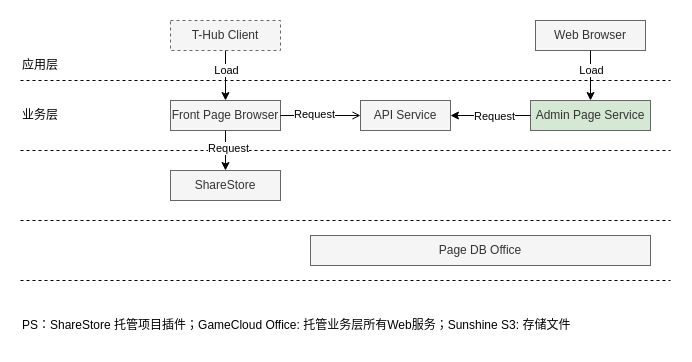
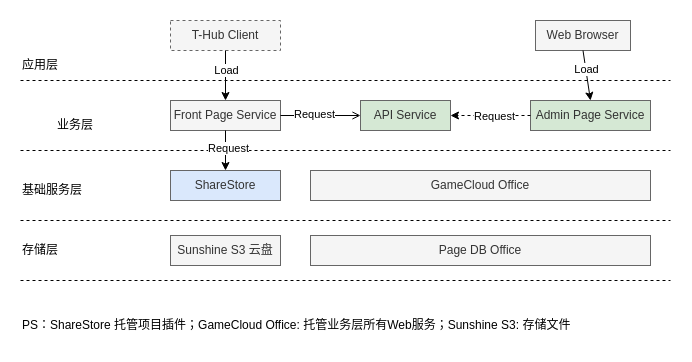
(591, 36) -> (583, 36)
(41, 116) -> (76, 126)
(226, 116) -> (226, 116)
(406, 116) -> (406, 116)
(466, 116) -> (466, 116)
(226, 186) -> (226, 186)
none -> (481, 186)
none -> (56, 191)
none -> (56, 251)
none -> (226, 251)
